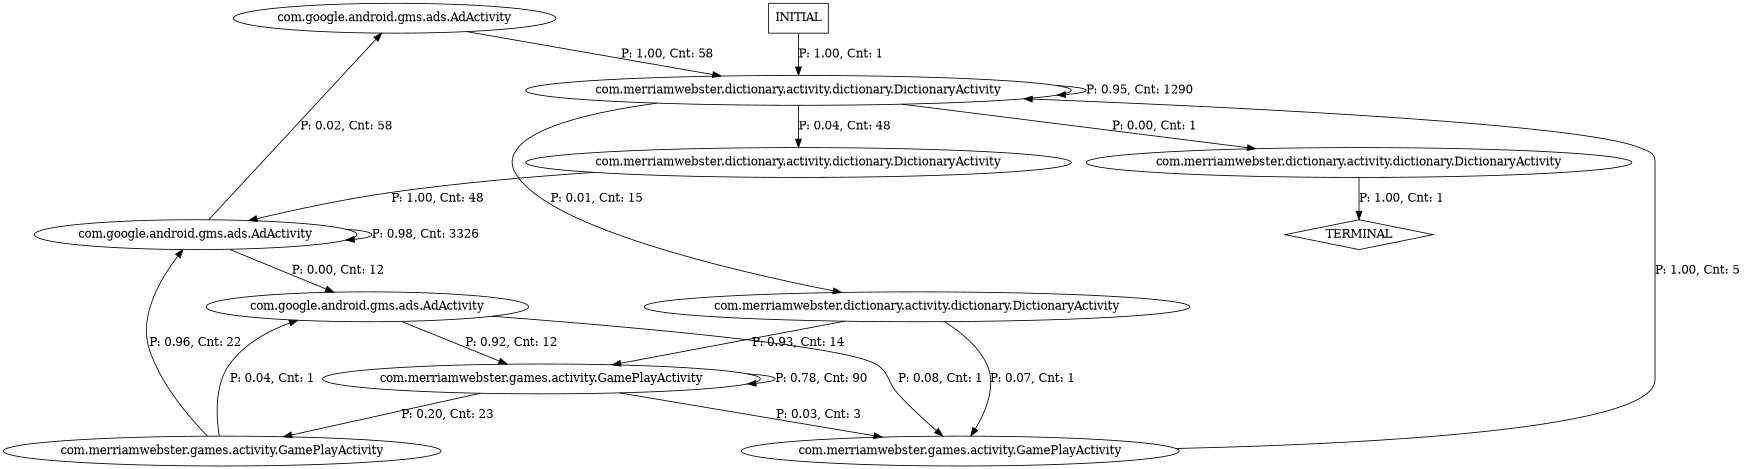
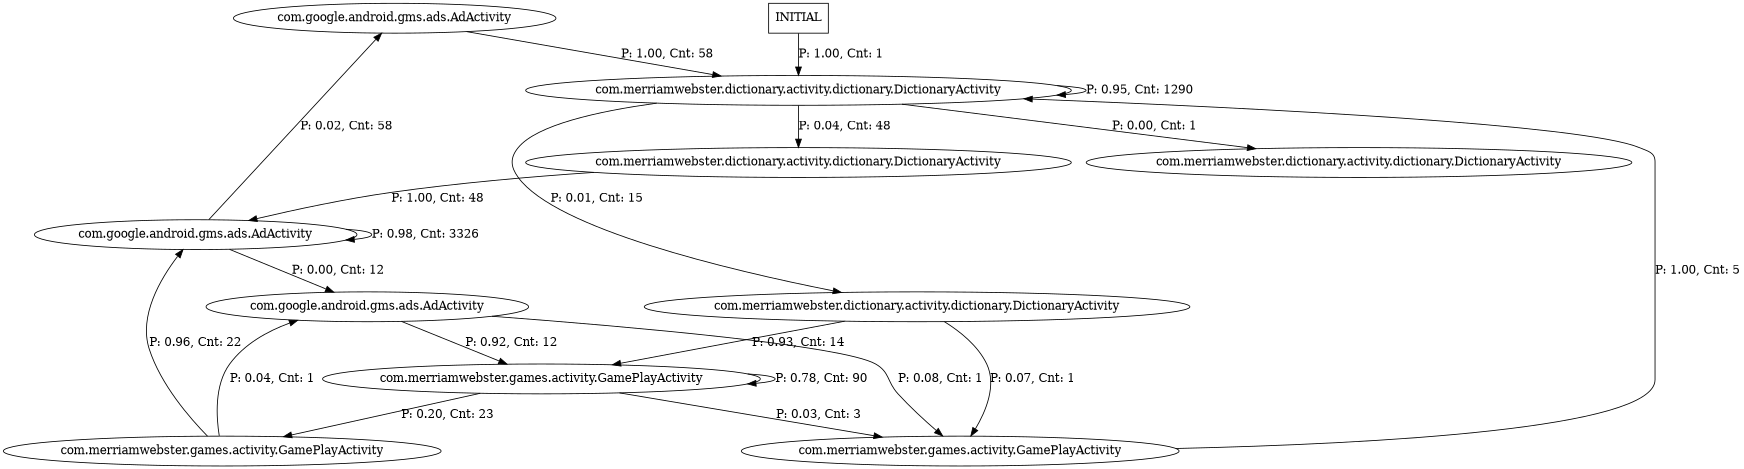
(1359, 235) -> none
